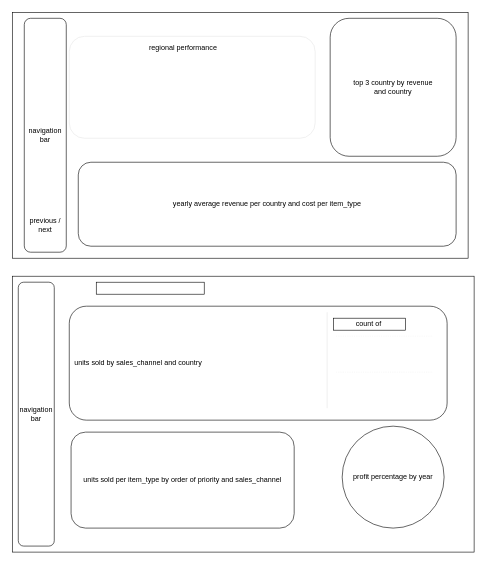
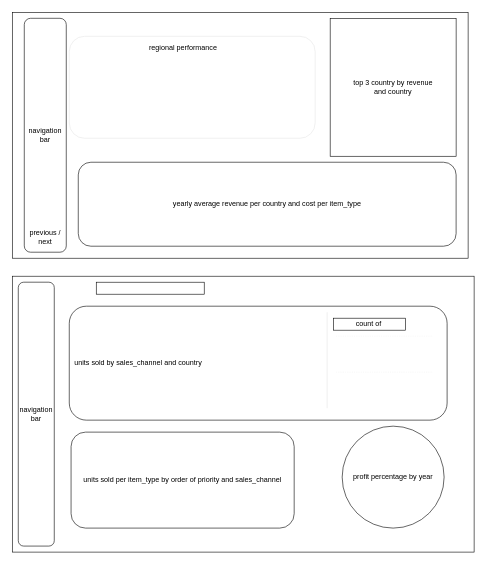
(393, 87) -> (393, 87)
(45, 225) -> (45, 237)
